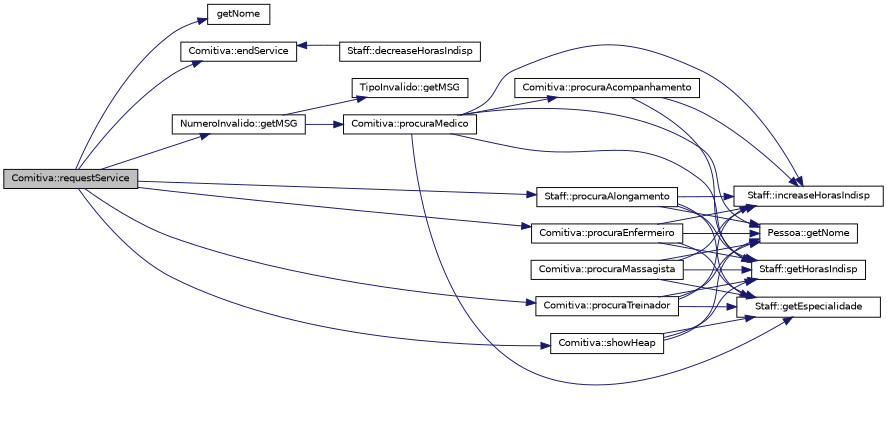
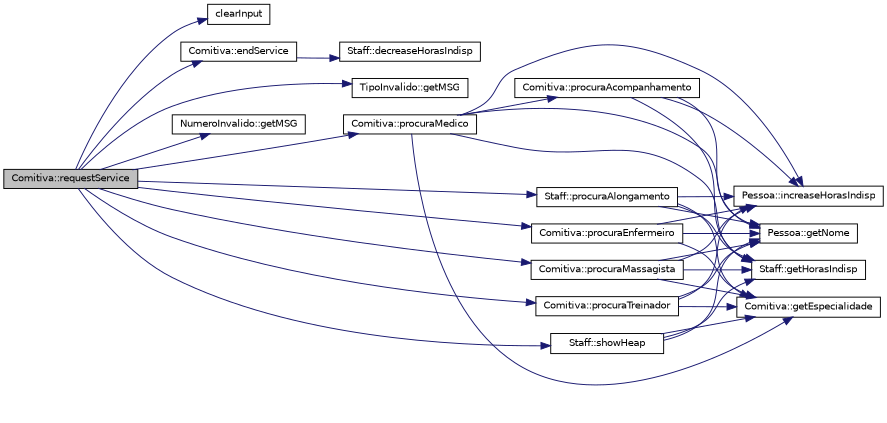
(239, 14) -> (239, 14)
(323, 45) -> (313, 58)
(320, 107) -> (201, 98)
(320, 124) -> (240, 153)
none -> (717, 155)
(809, 196) -> (809, 196)
none -> (308, 235)
(703, 251) -> none
(703, 289) -> none
(809, 307) -> (809, 307)
(607, 344) -> (607, 344)
